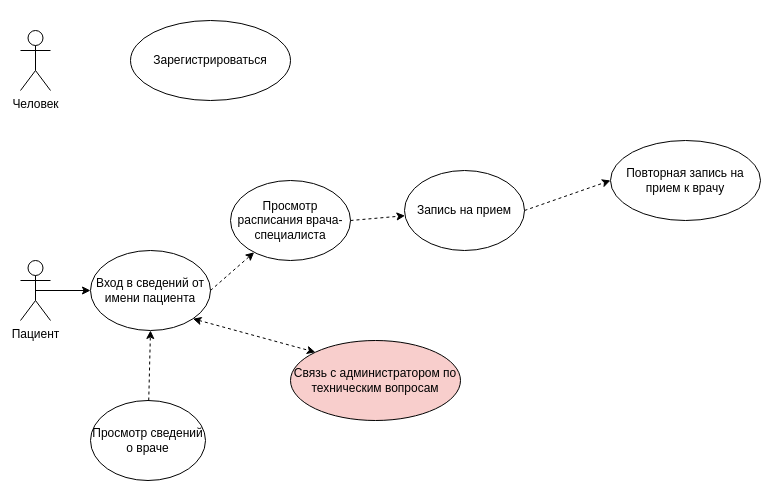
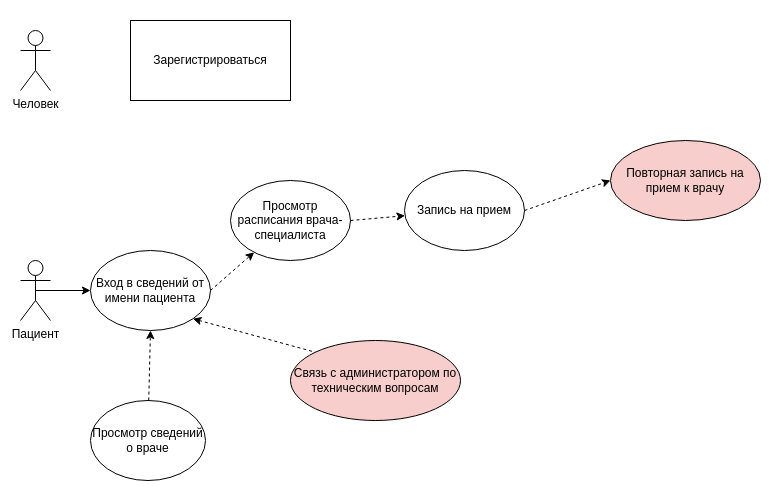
(211, 61) -> (211, 61)
(686, 181) -> (686, 181)
(307, 350) -> (311, 351)
